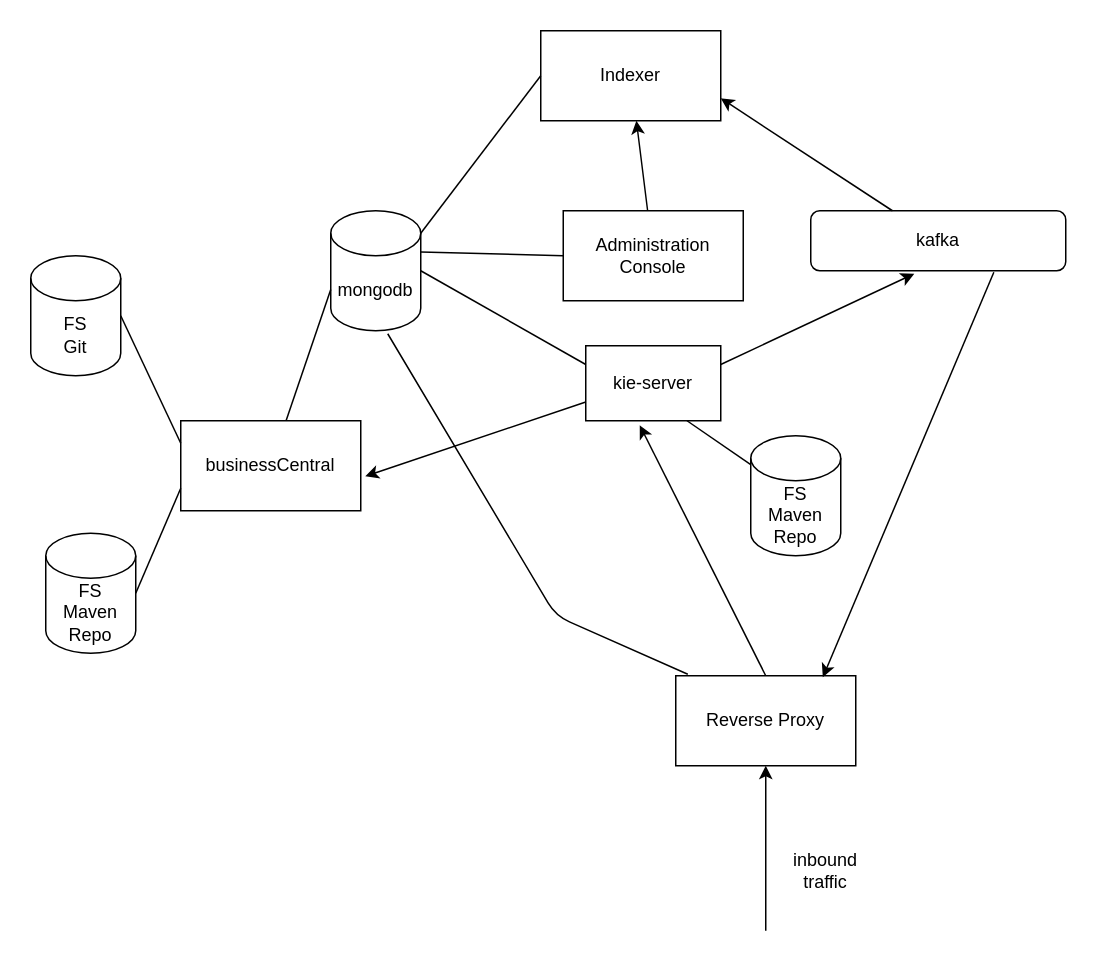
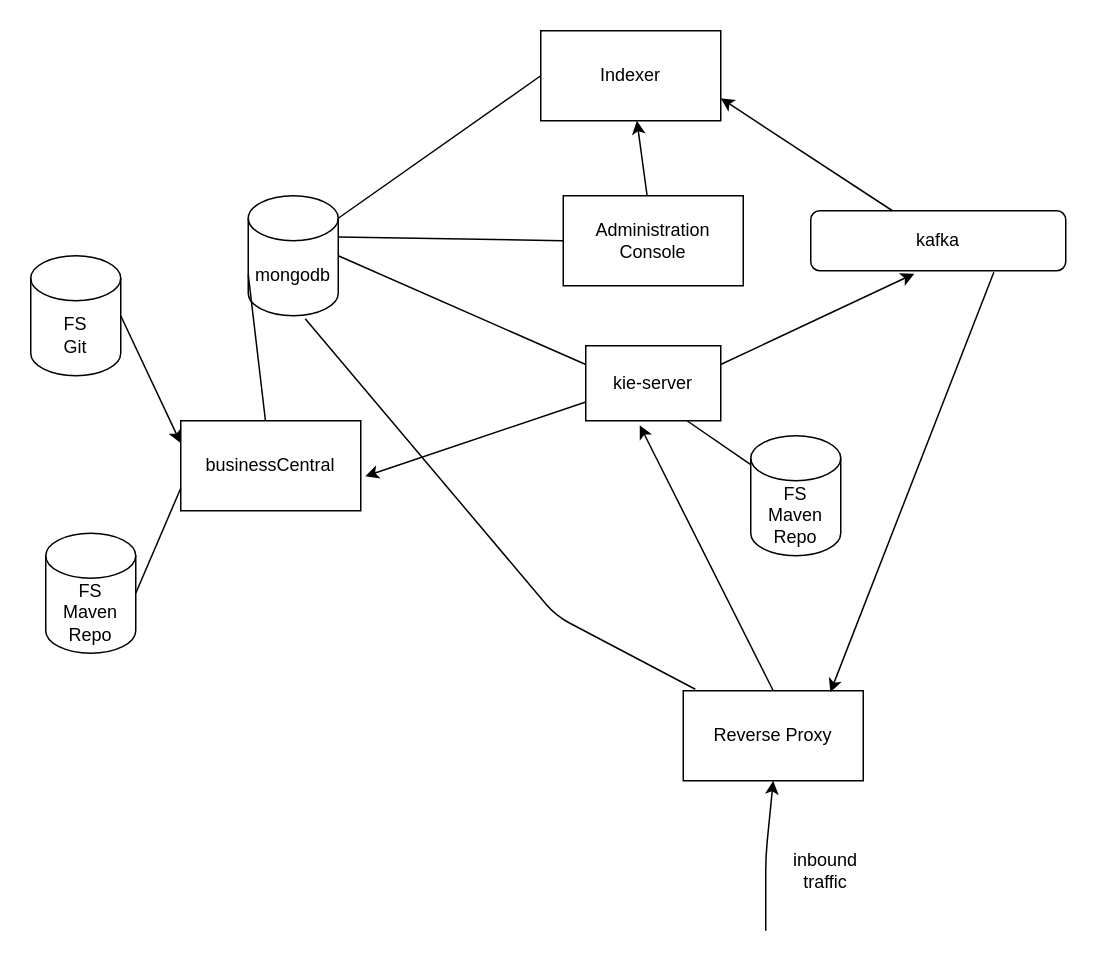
(653, 256) -> (653, 241)
(376, 271) -> (293, 256)
(177, 436) -> (175, 432)
(766, 721) -> (773, 736)
